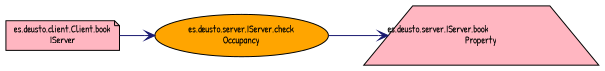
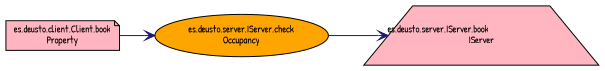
(63, 36) -> (63, 36)
(481, 36) -> (481, 36)
